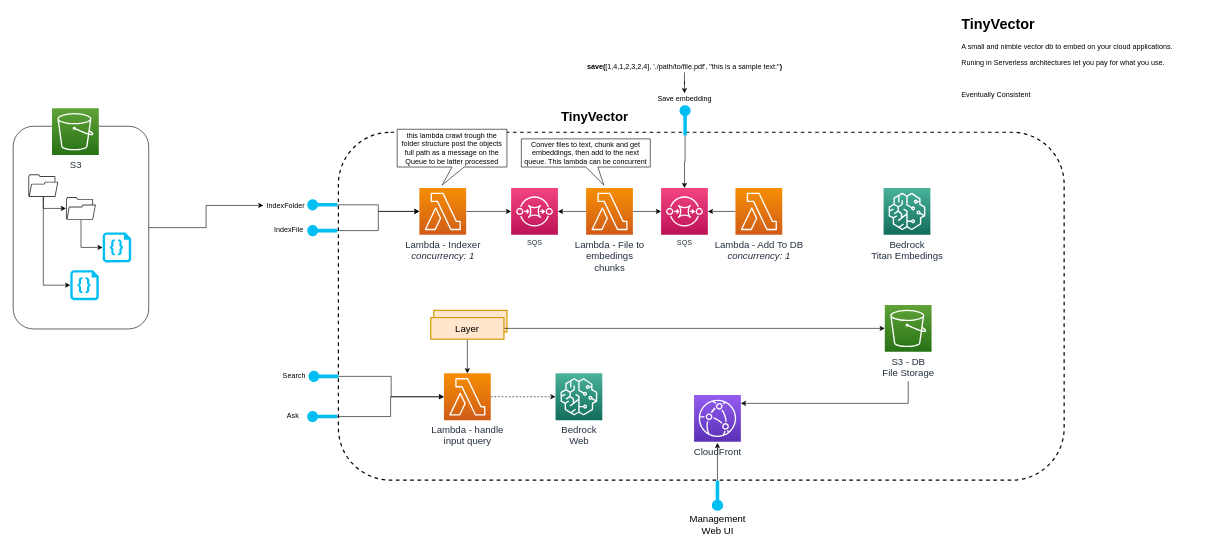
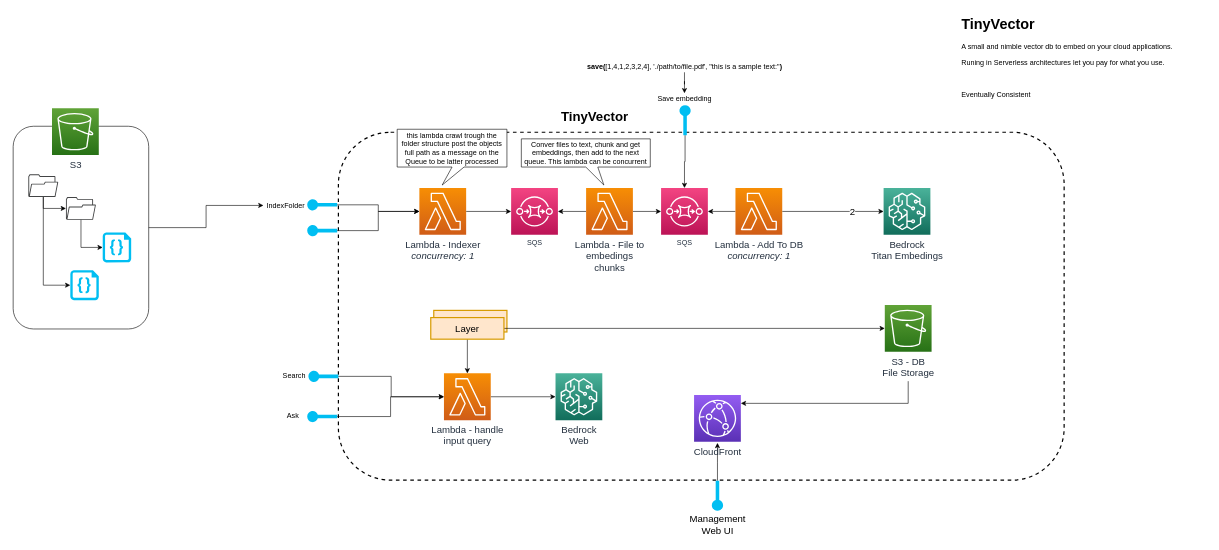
none -> (830, 212)
(288, 230) -> none
(521, 397) -> (521, 397)
